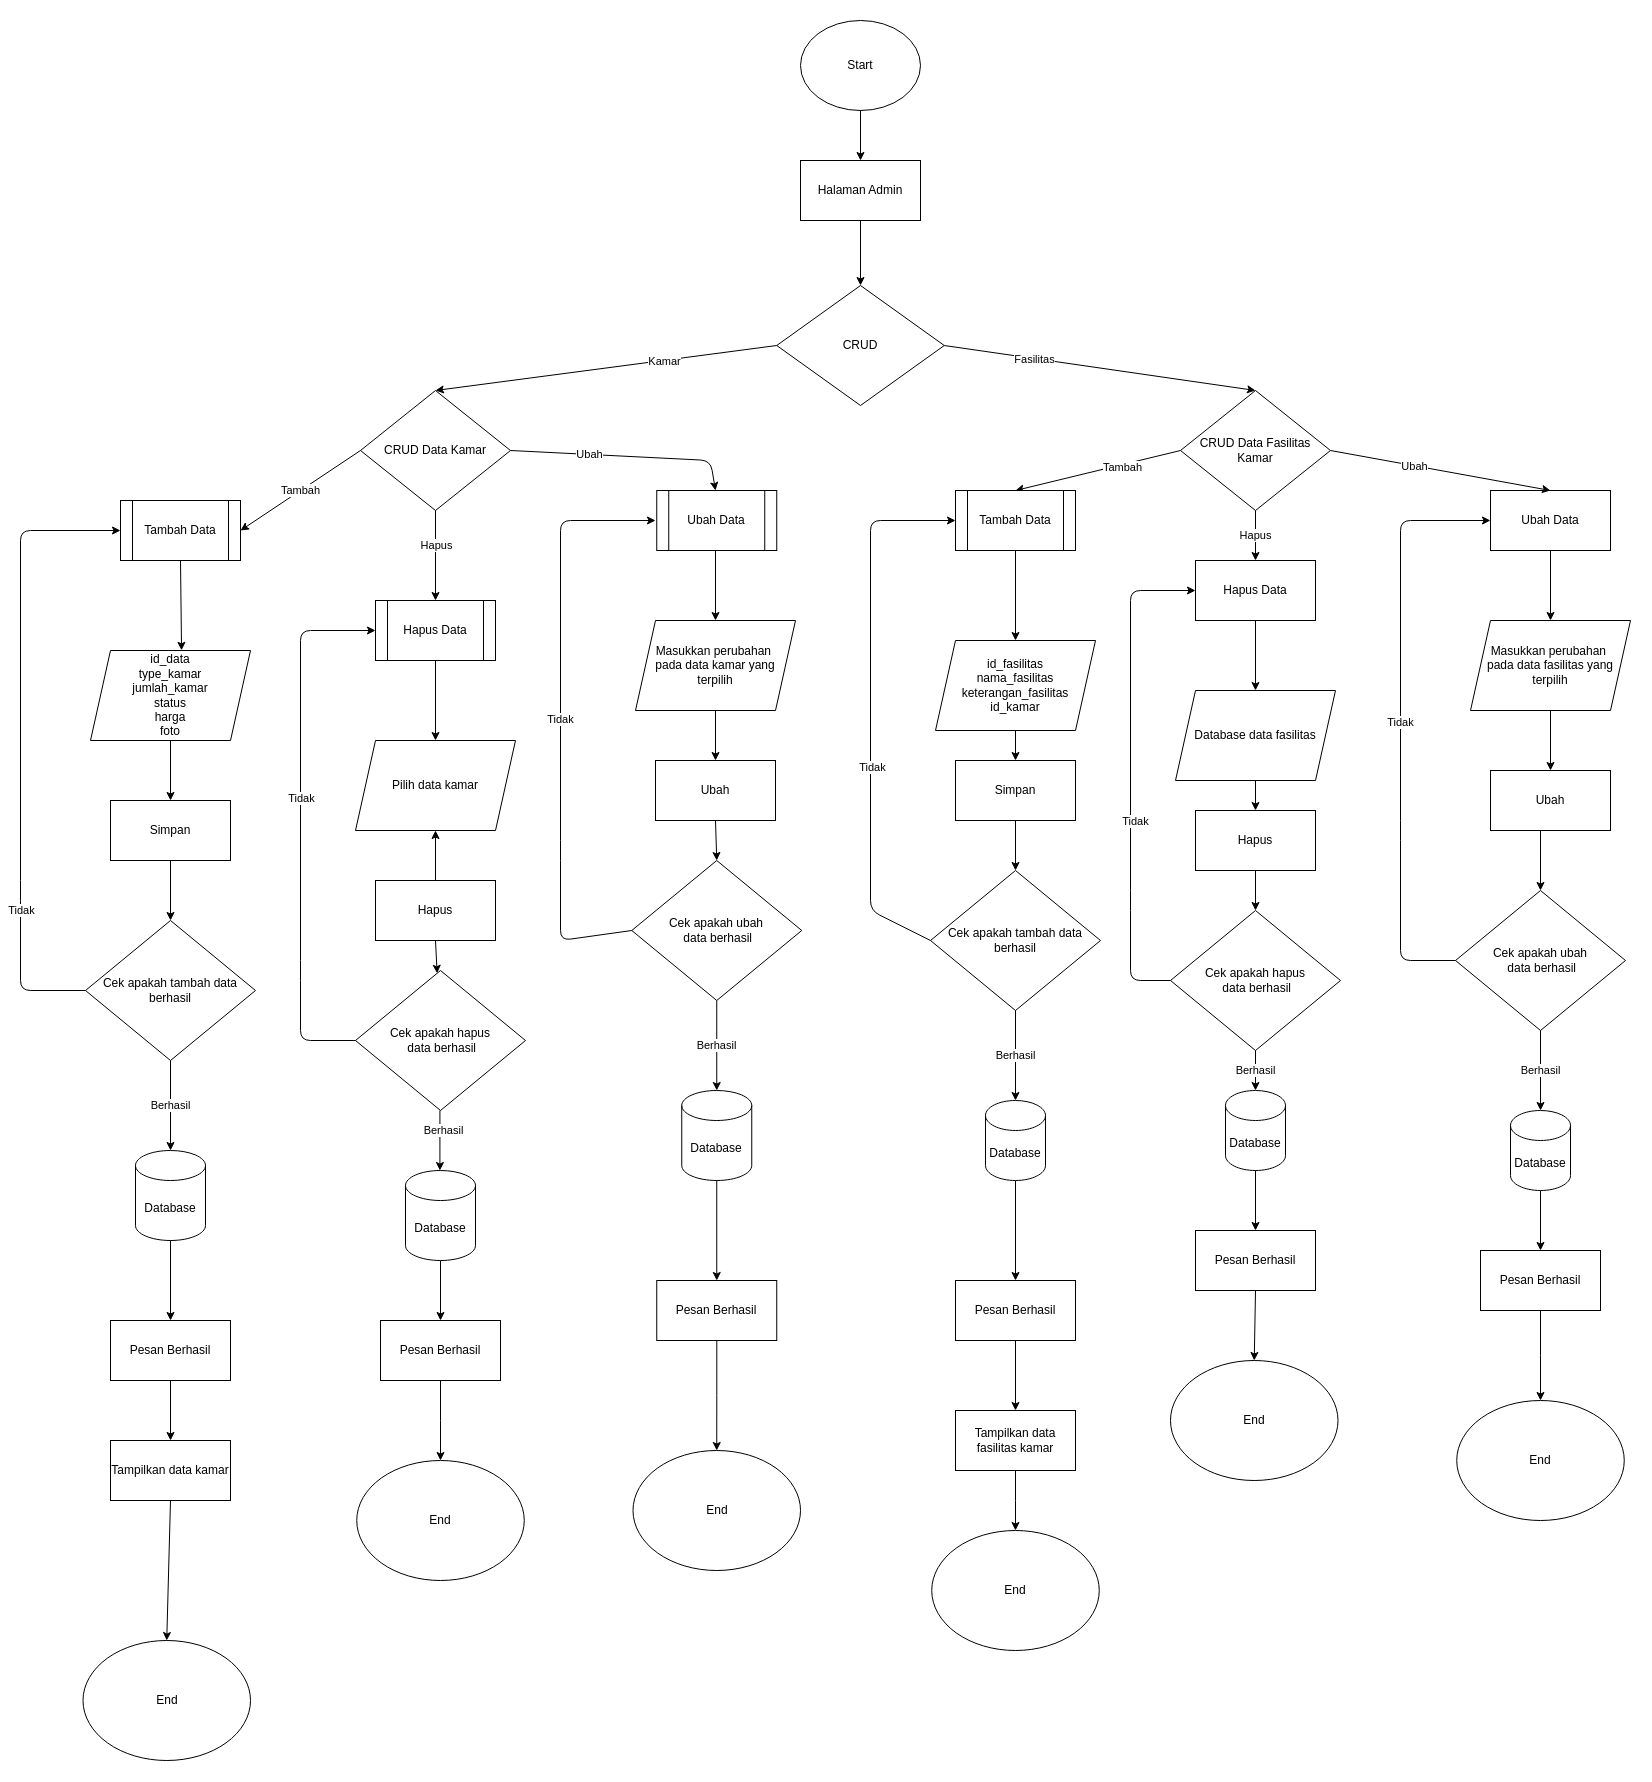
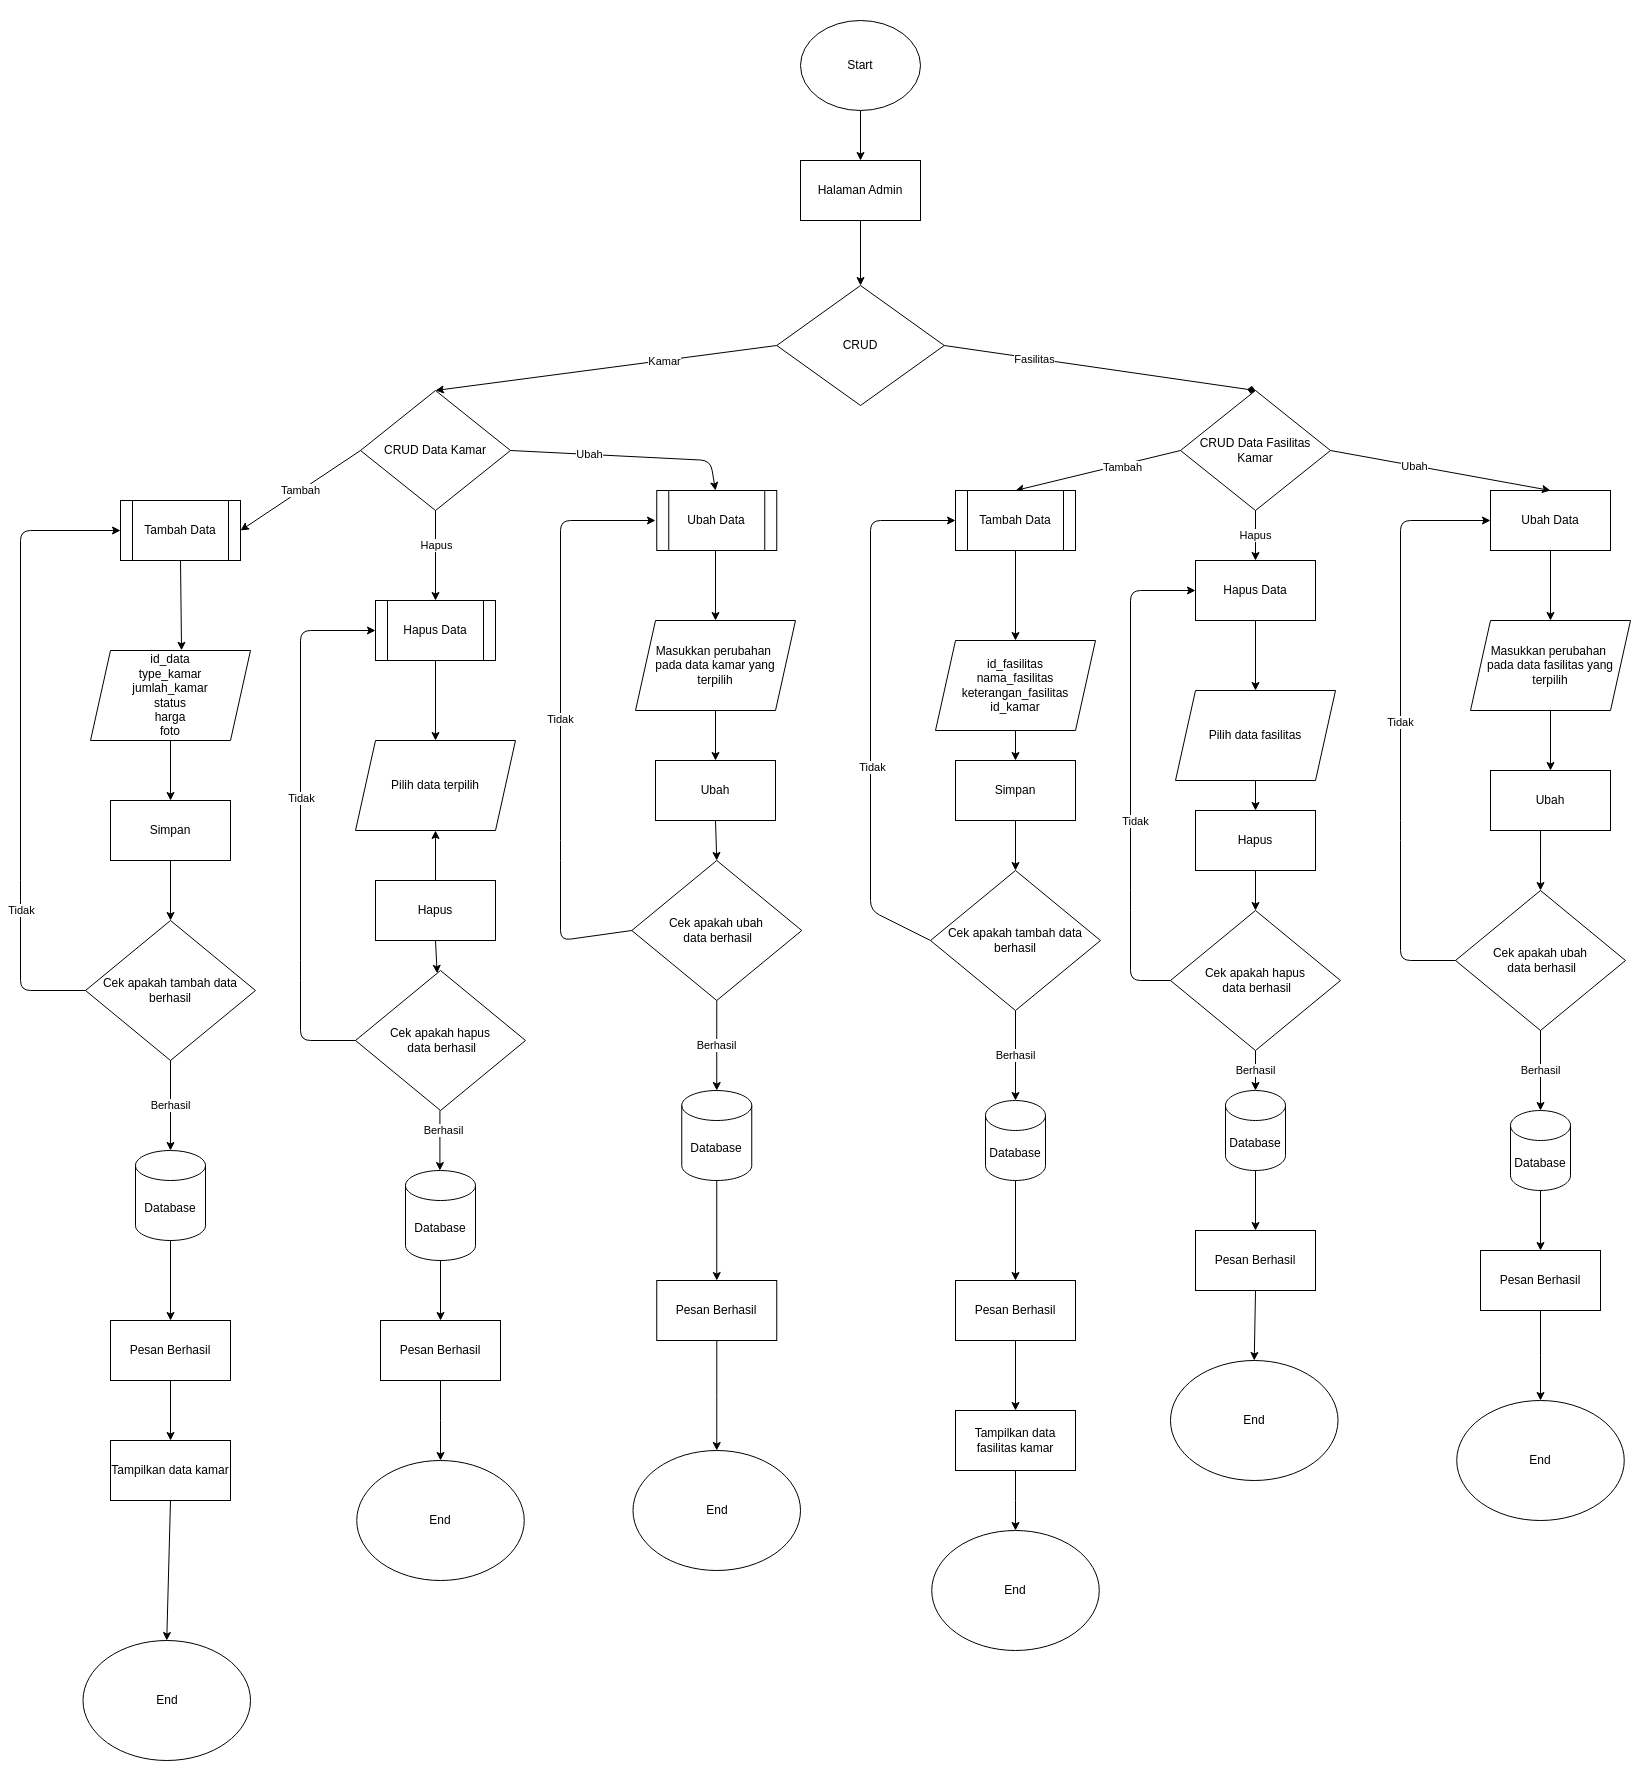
(1247, 389) -> (1246, 389)
(1256, 736) -> (1256, 736)
(436, 786) -> (436, 786)
